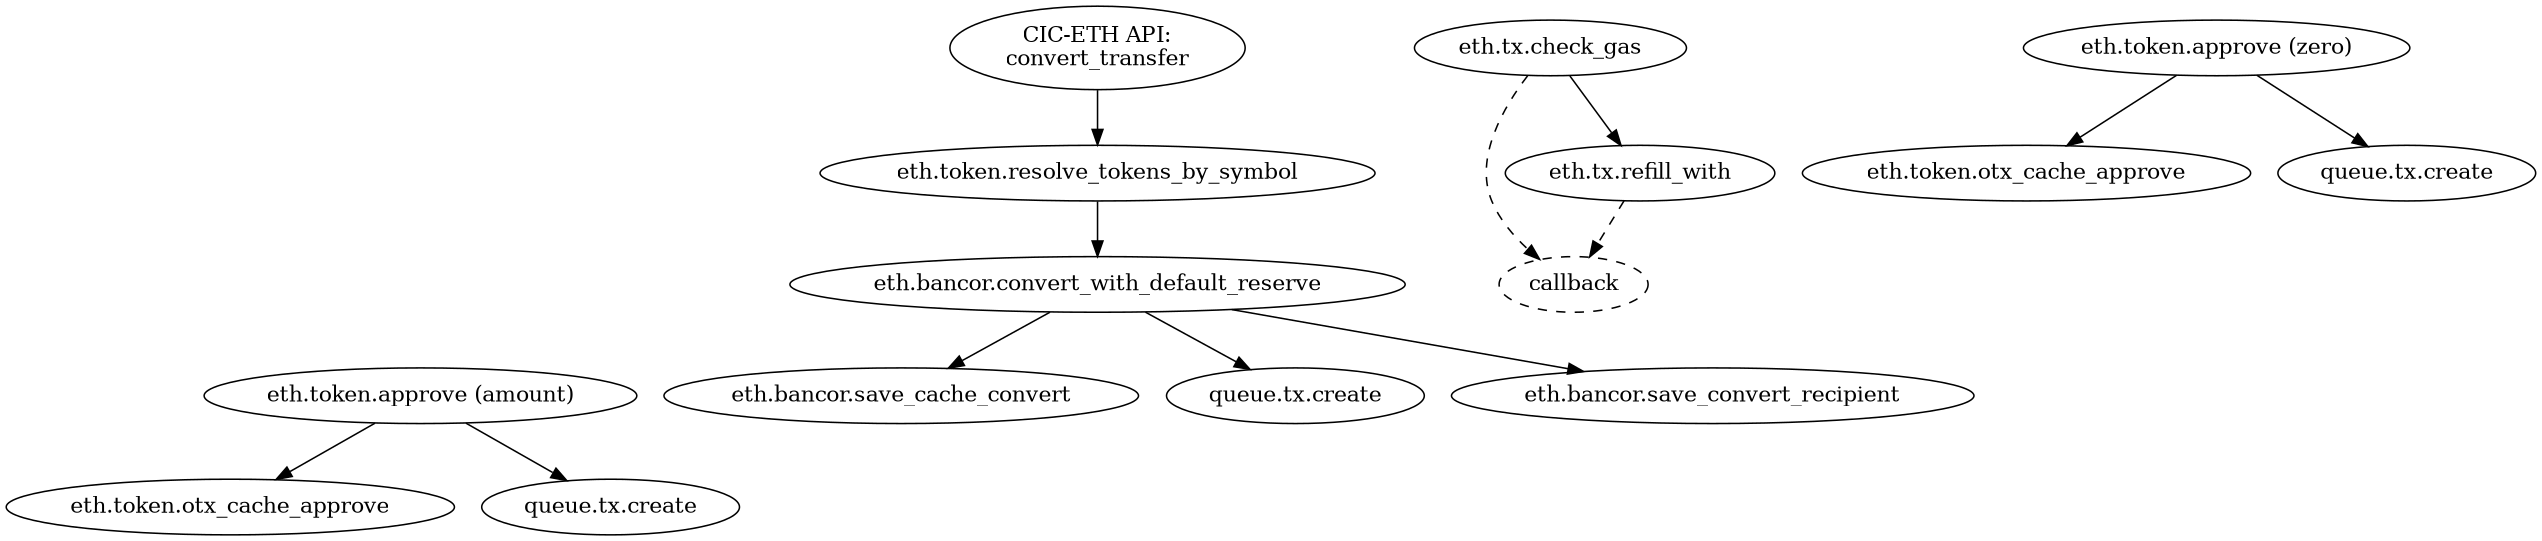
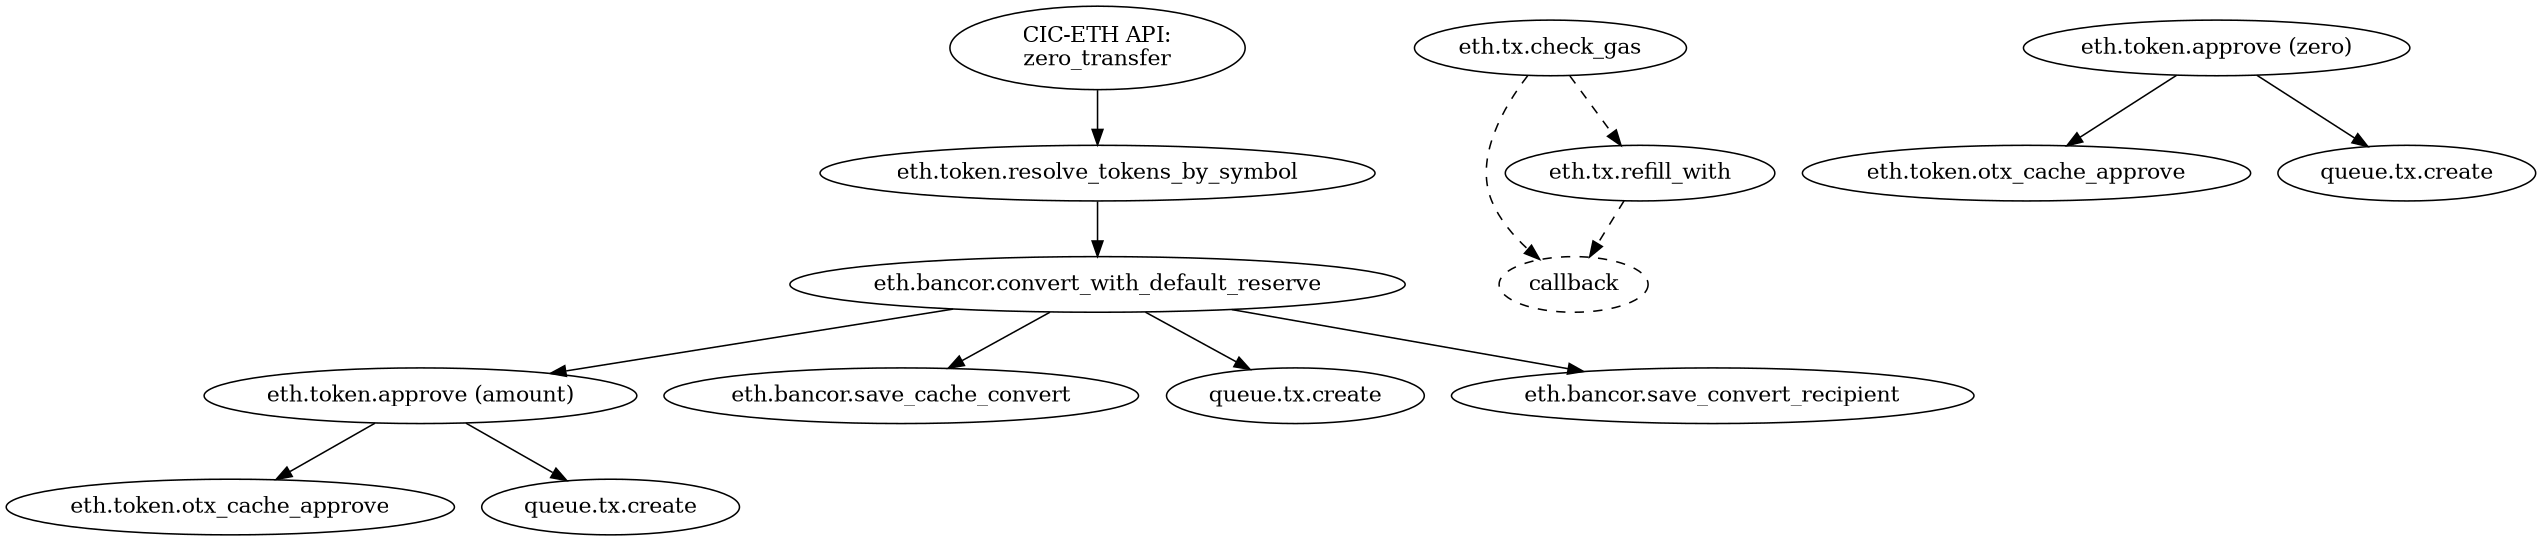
(1098, 48) -> (1098, 48)
(1591, 104) -> (1591, 104)
none -> (760, 340)
